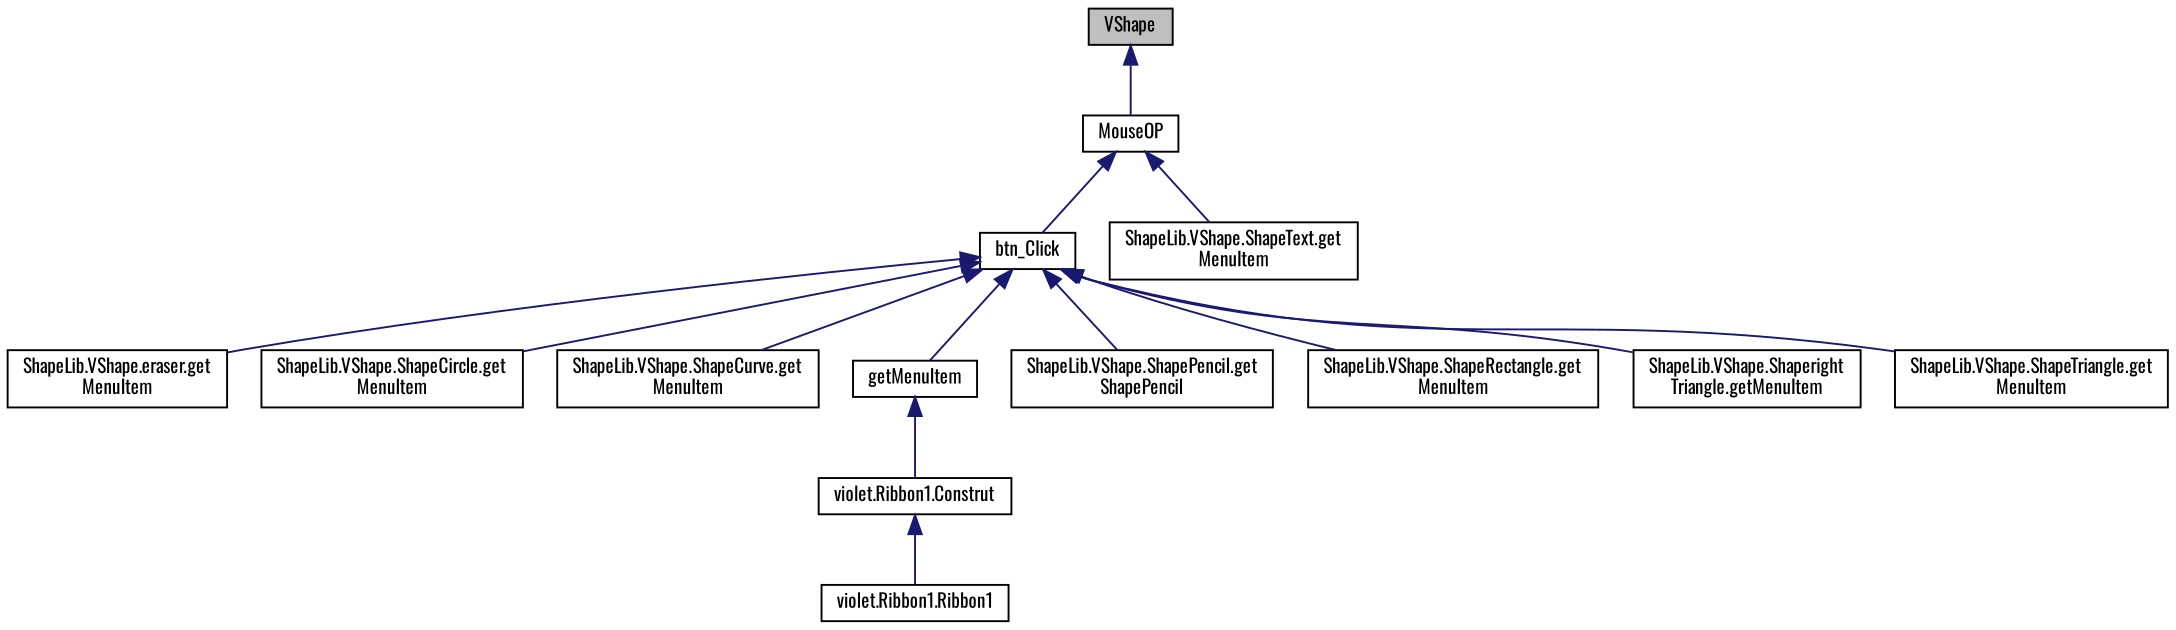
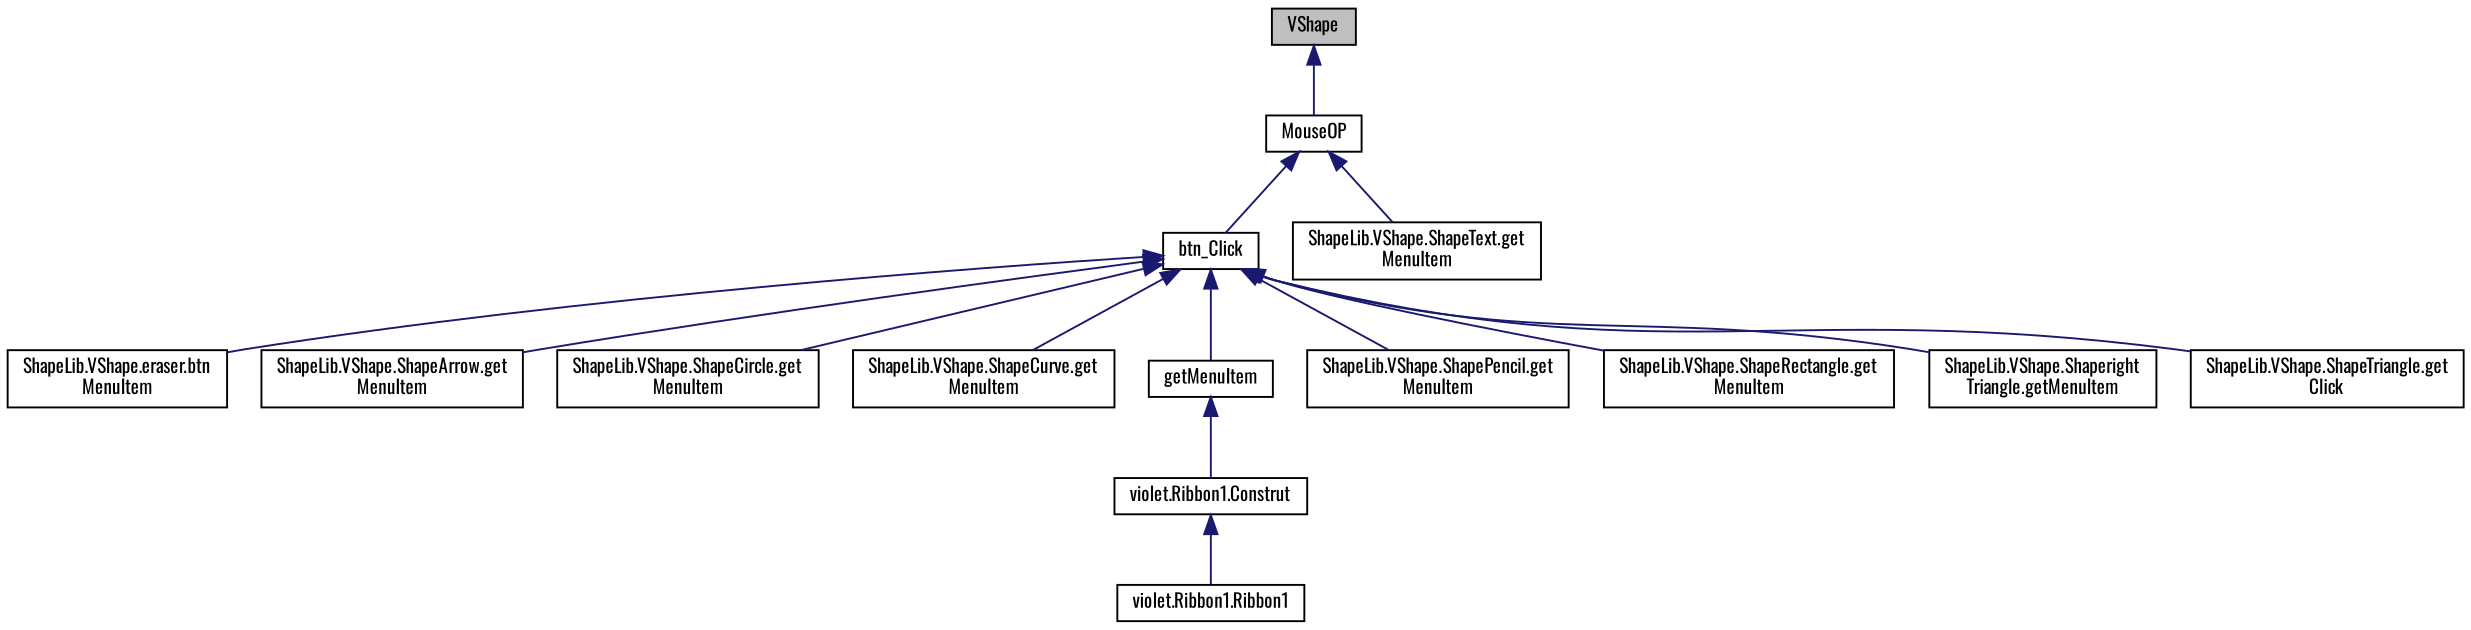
(117, 379) -> (117, 379)
none -> (392, 379)
(1142, 379) -> (1438, 379)
(2031, 379) -> (2327, 379)
